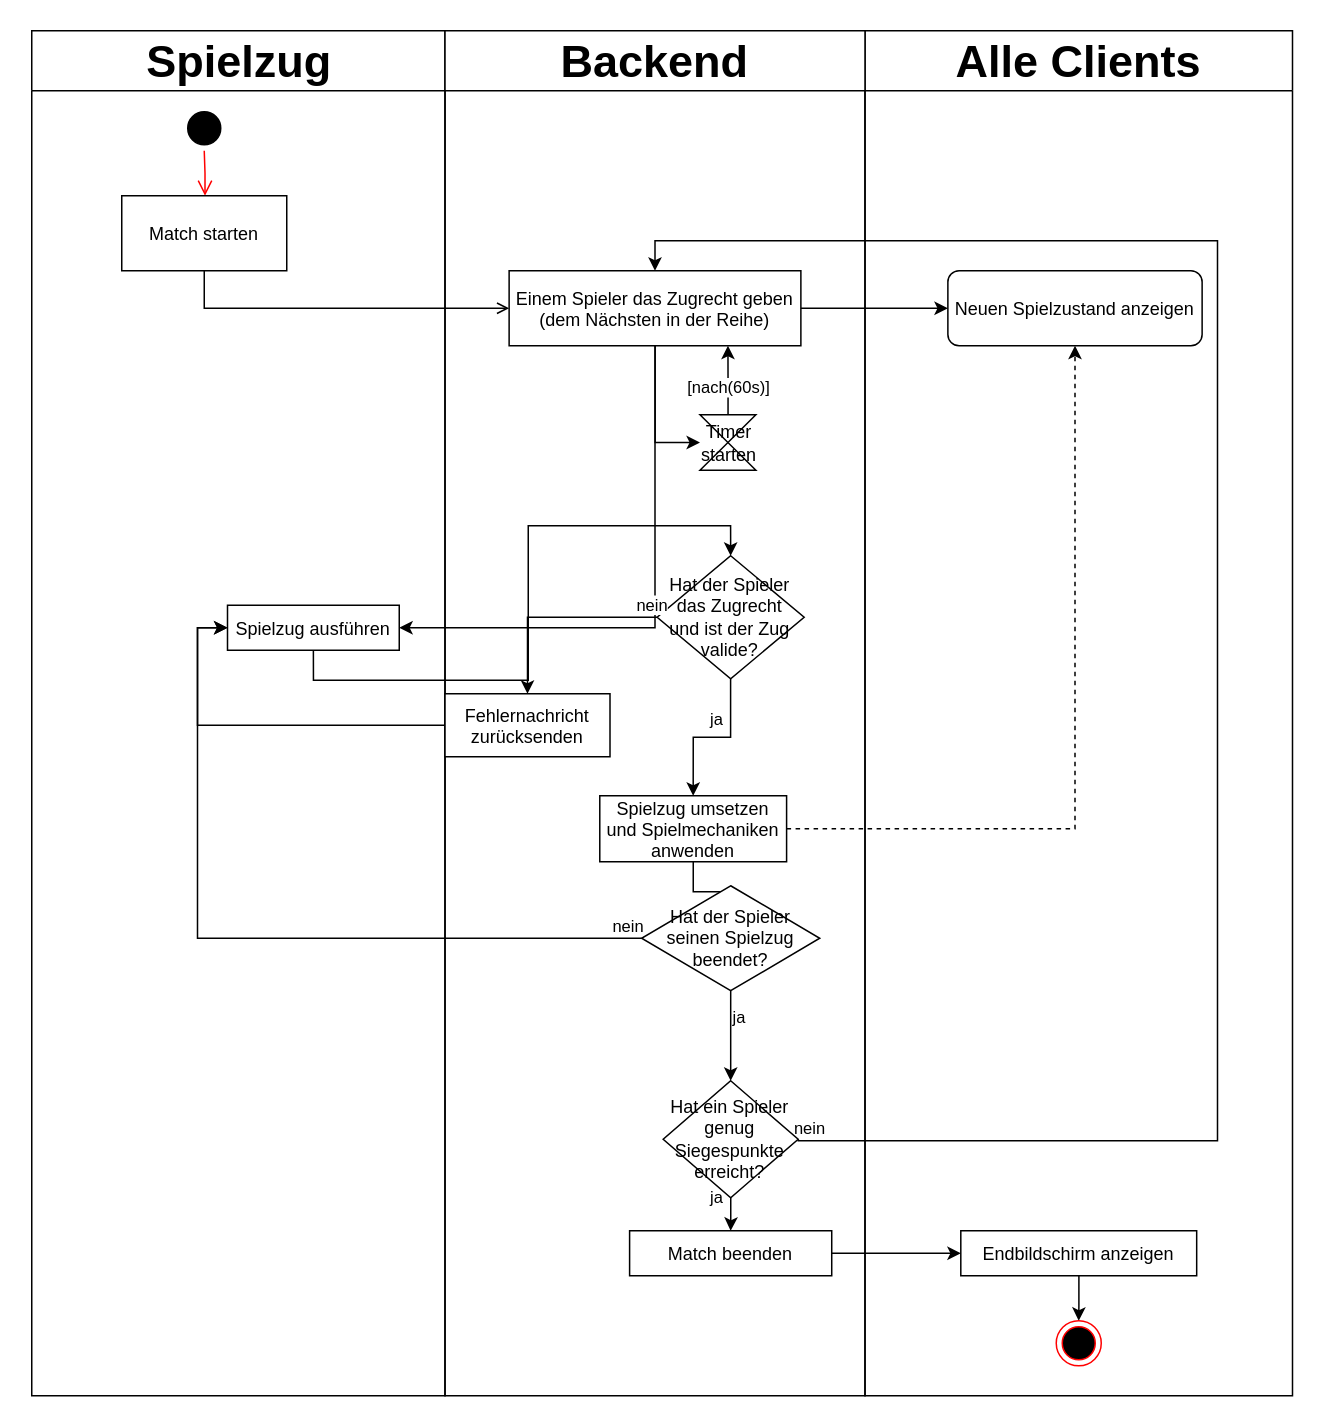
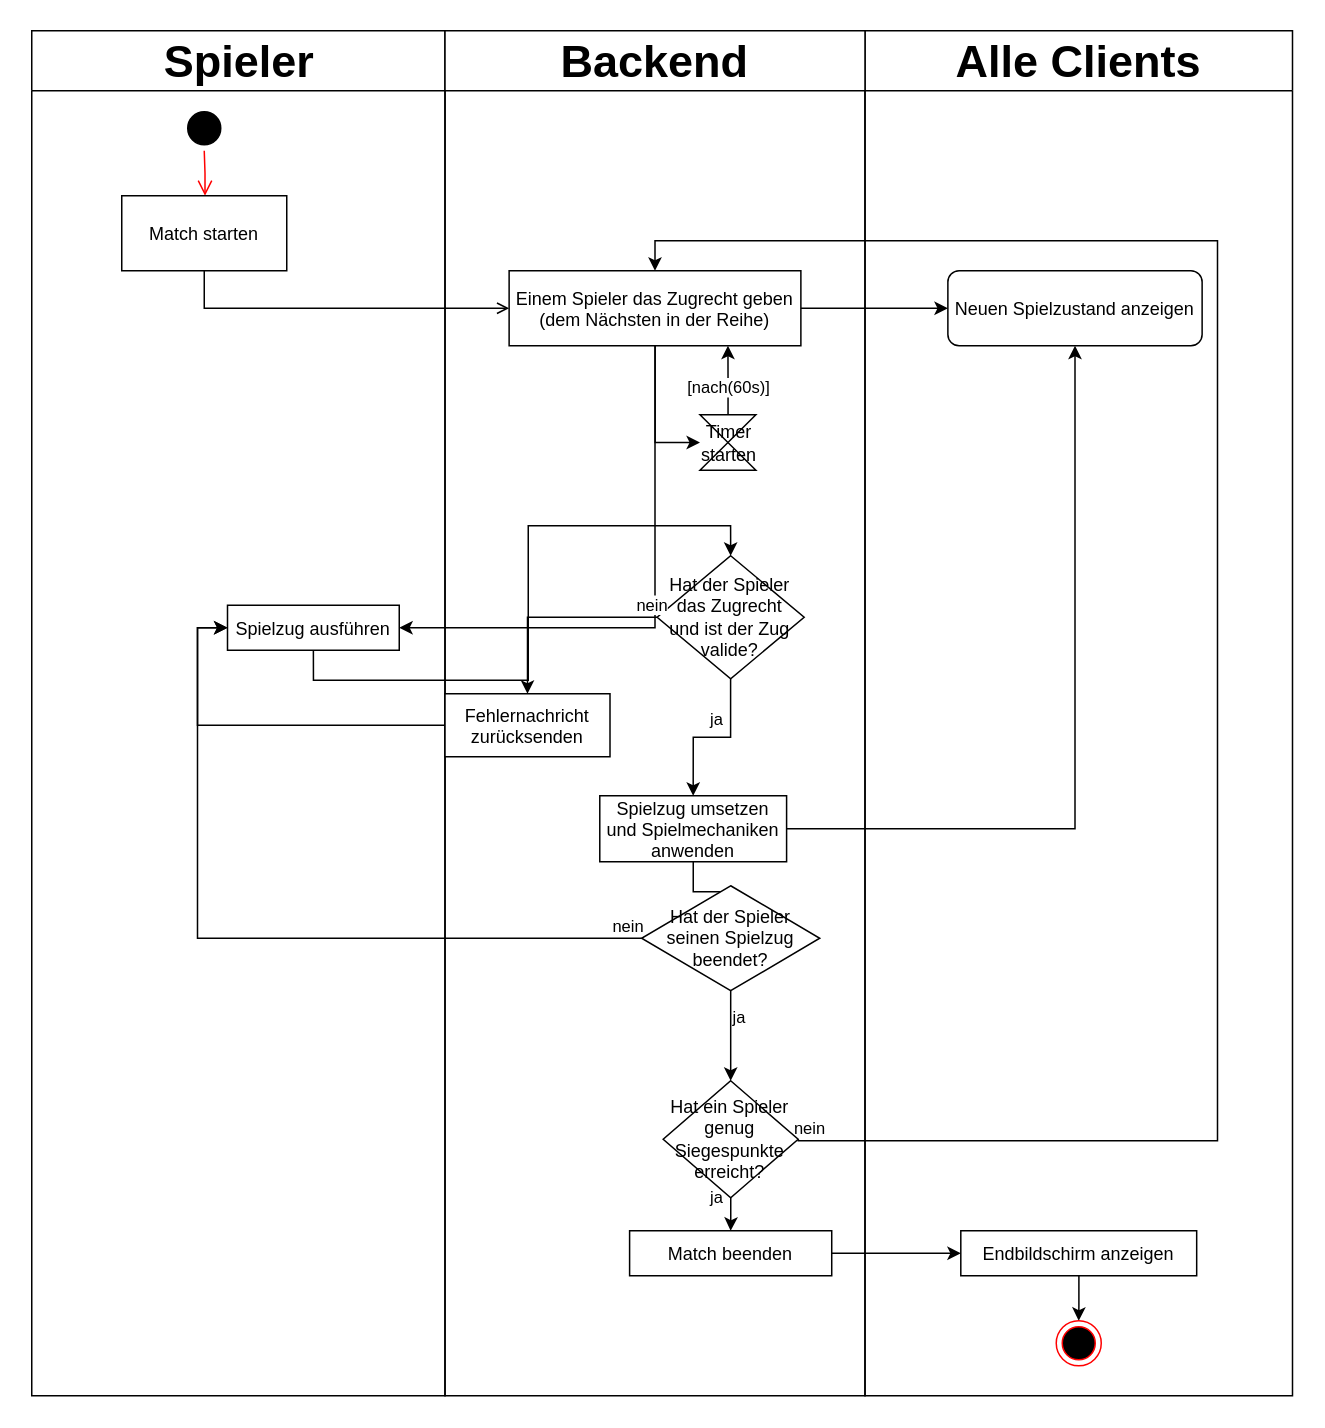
(239, 61) -> (239, 61)
(1075, 737) -> (1075, 737)
